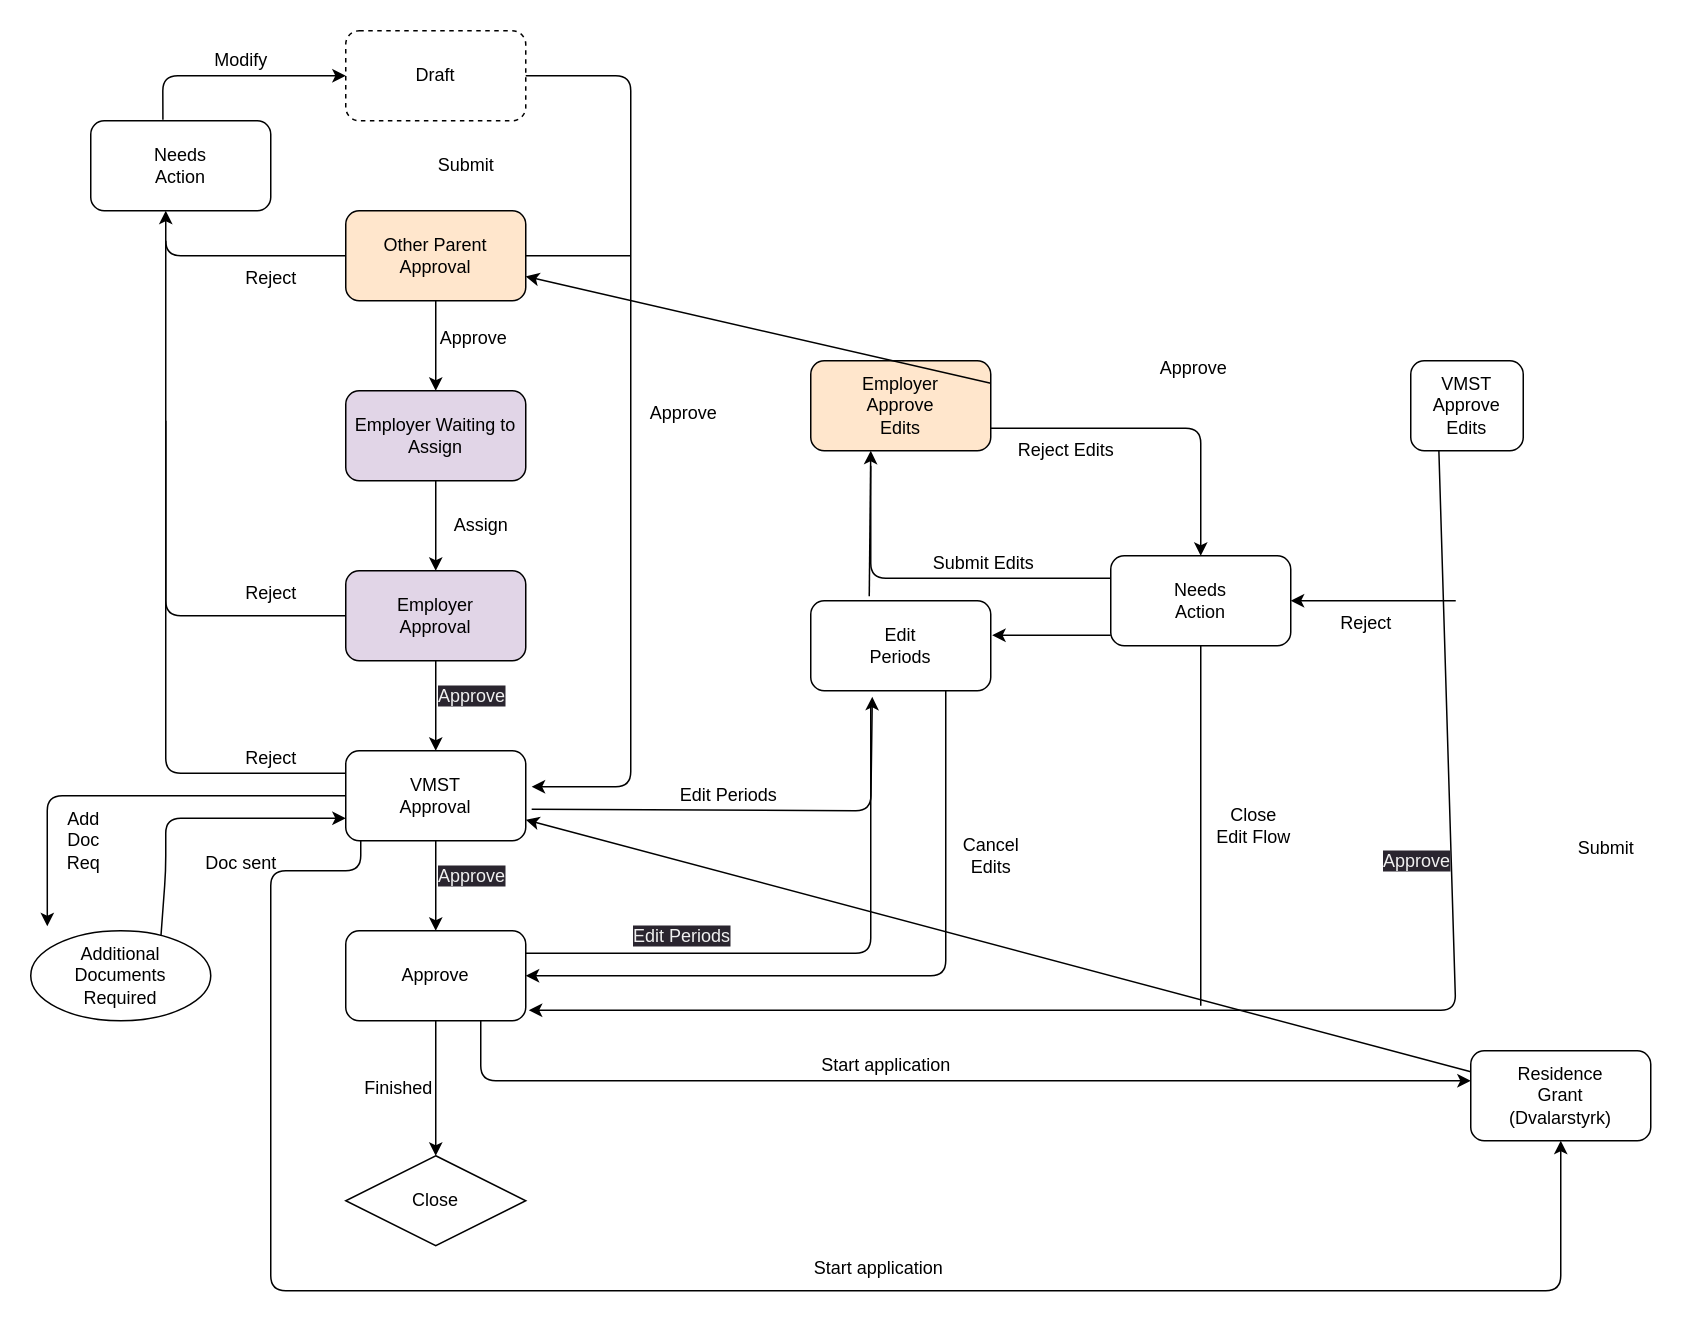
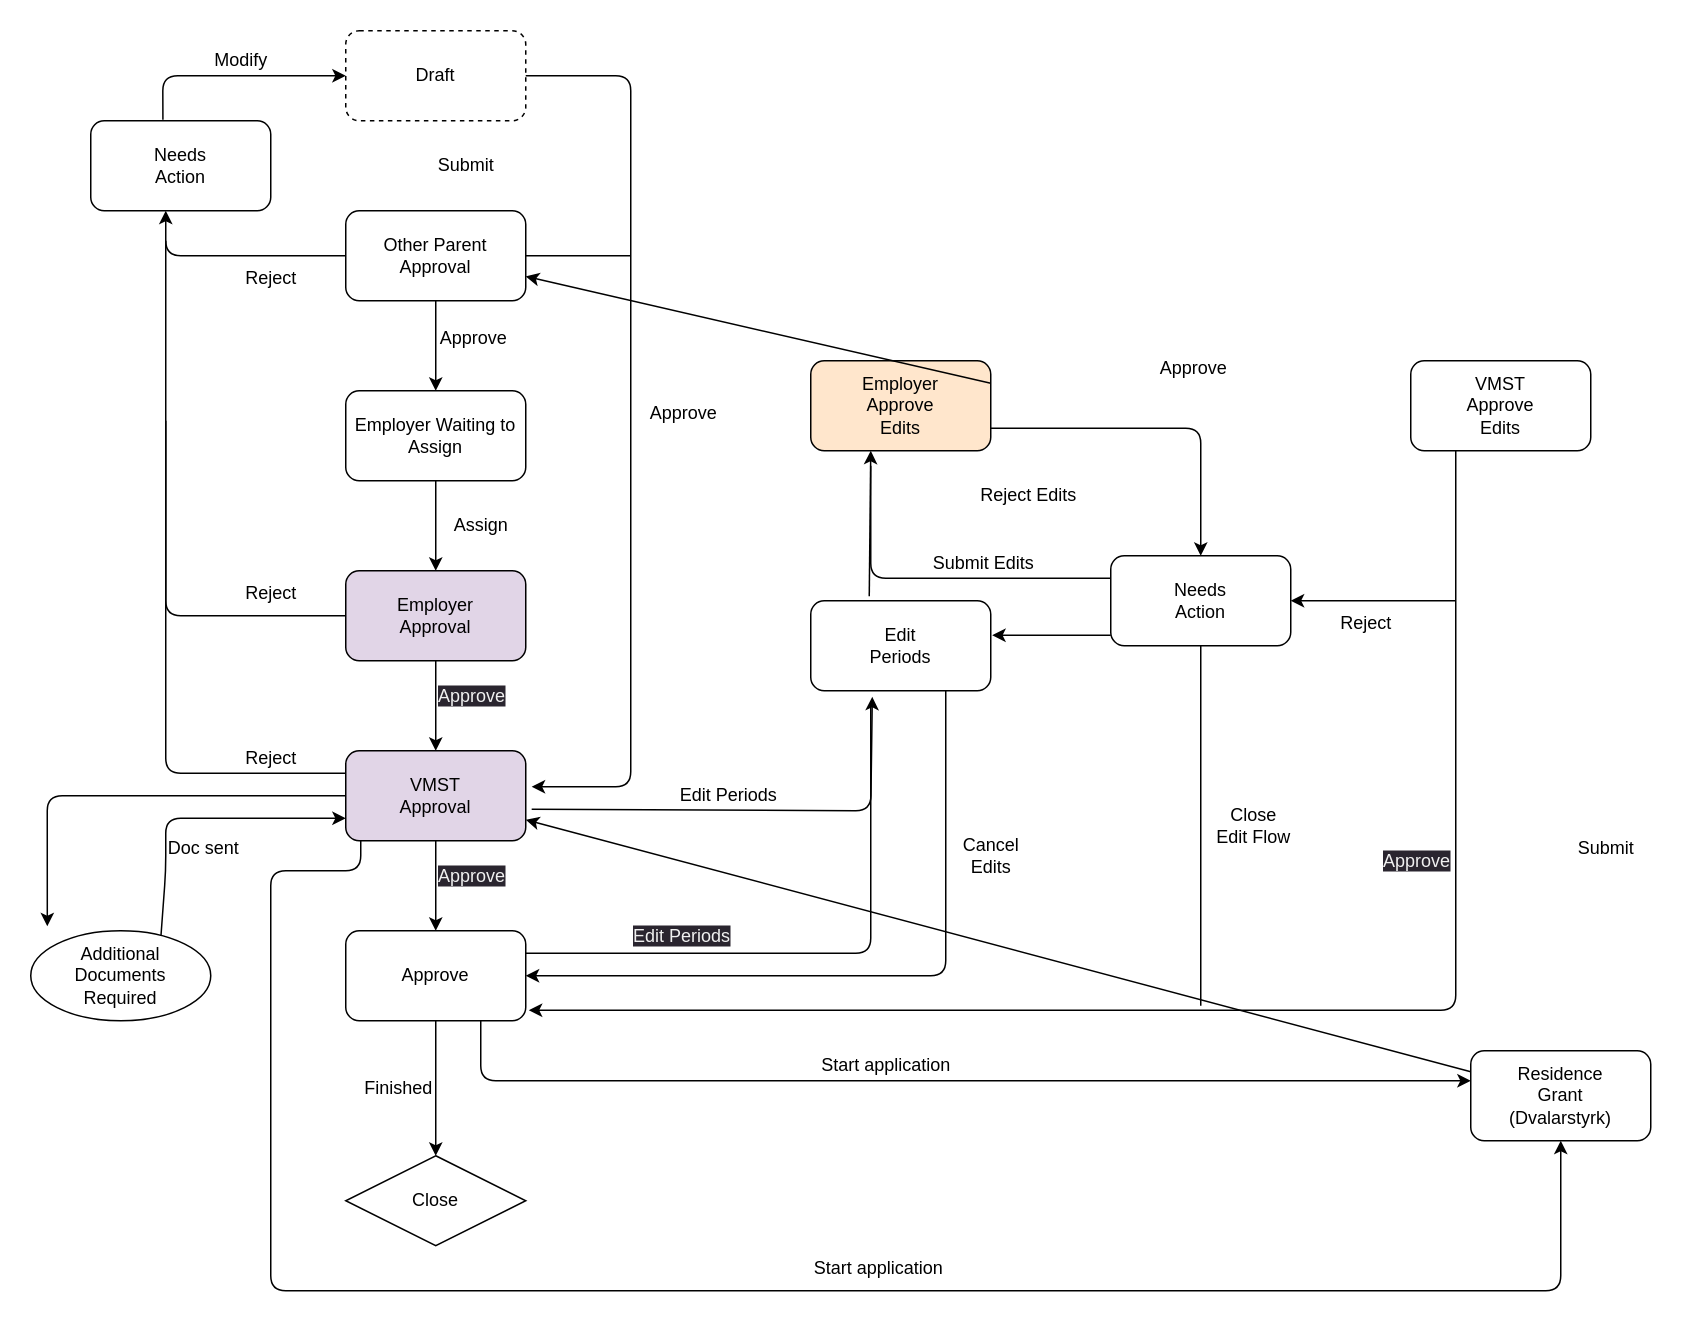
(436, 256) -> (436, 256)
(1467, 406) -> (1501, 406)
(436, 436) -> (436, 436)
(1066, 451) -> (1028, 496)
(436, 796) -> (436, 796)
(83, 841) -> none
(241, 863) -> (203, 848)
